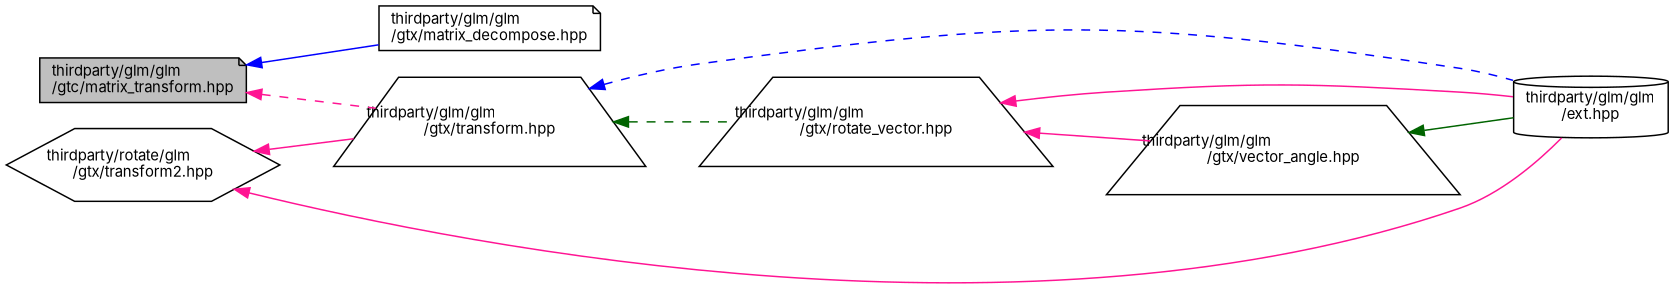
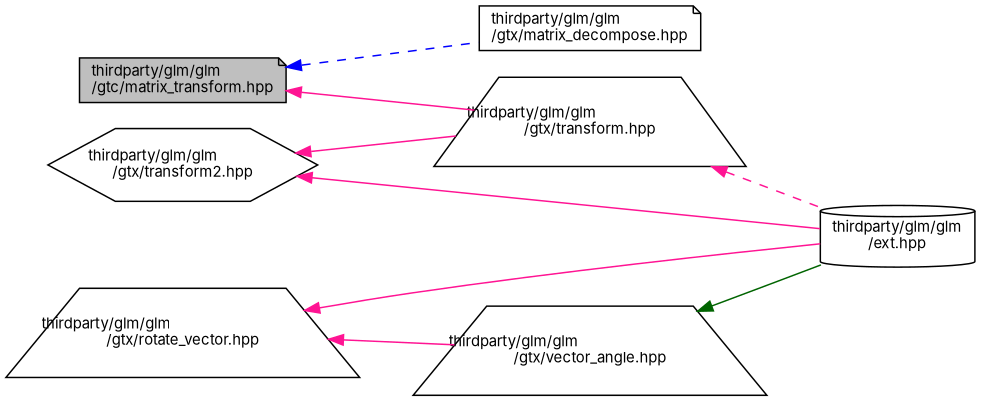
(1058, 30) -> (774, 190)
(320, 54) -> (390, 54)
(319, 101) -> (388, 101)
(682, 122) -> none
(143, 165) -> (183, 165)
